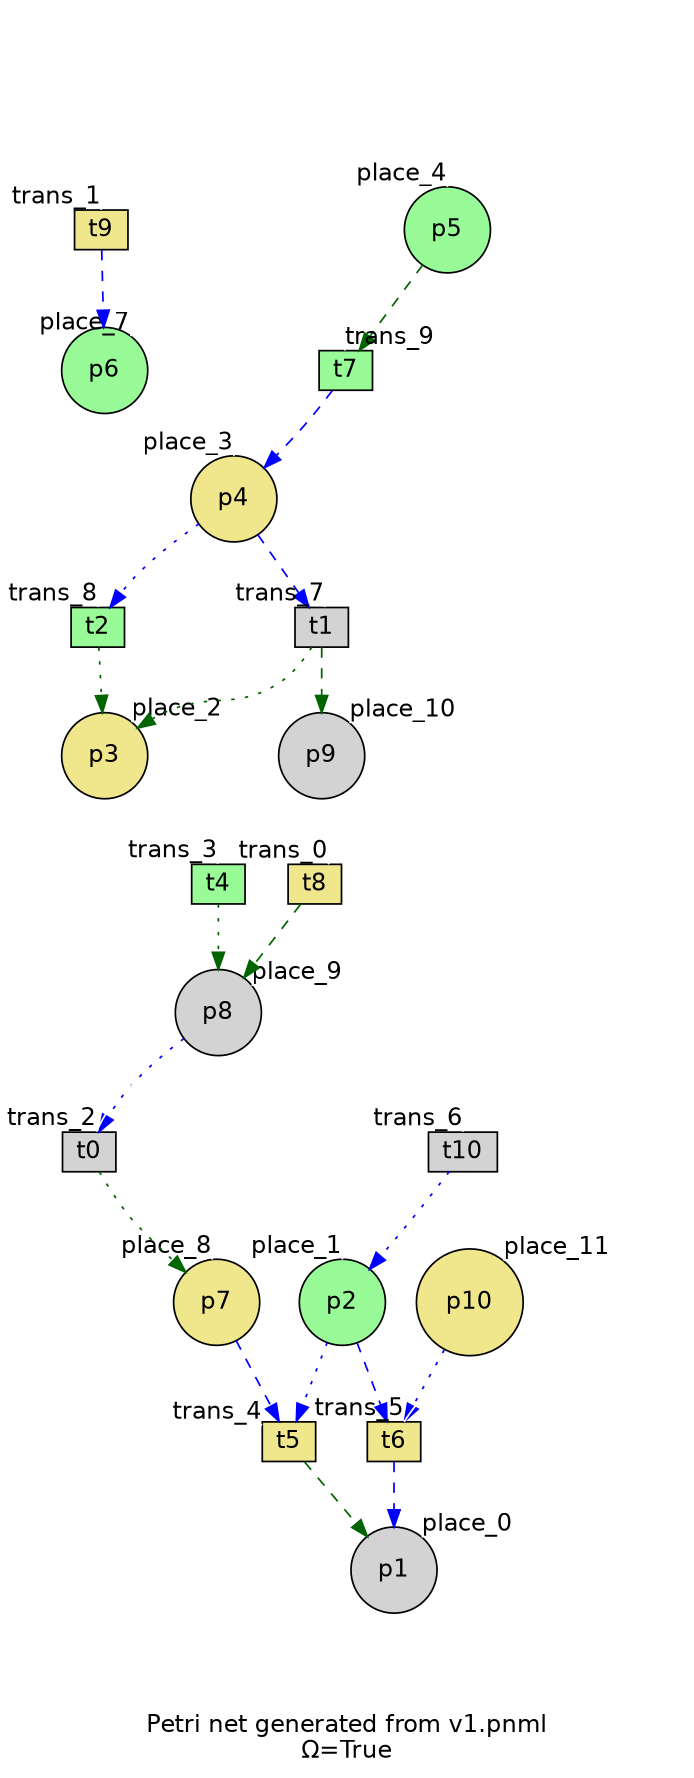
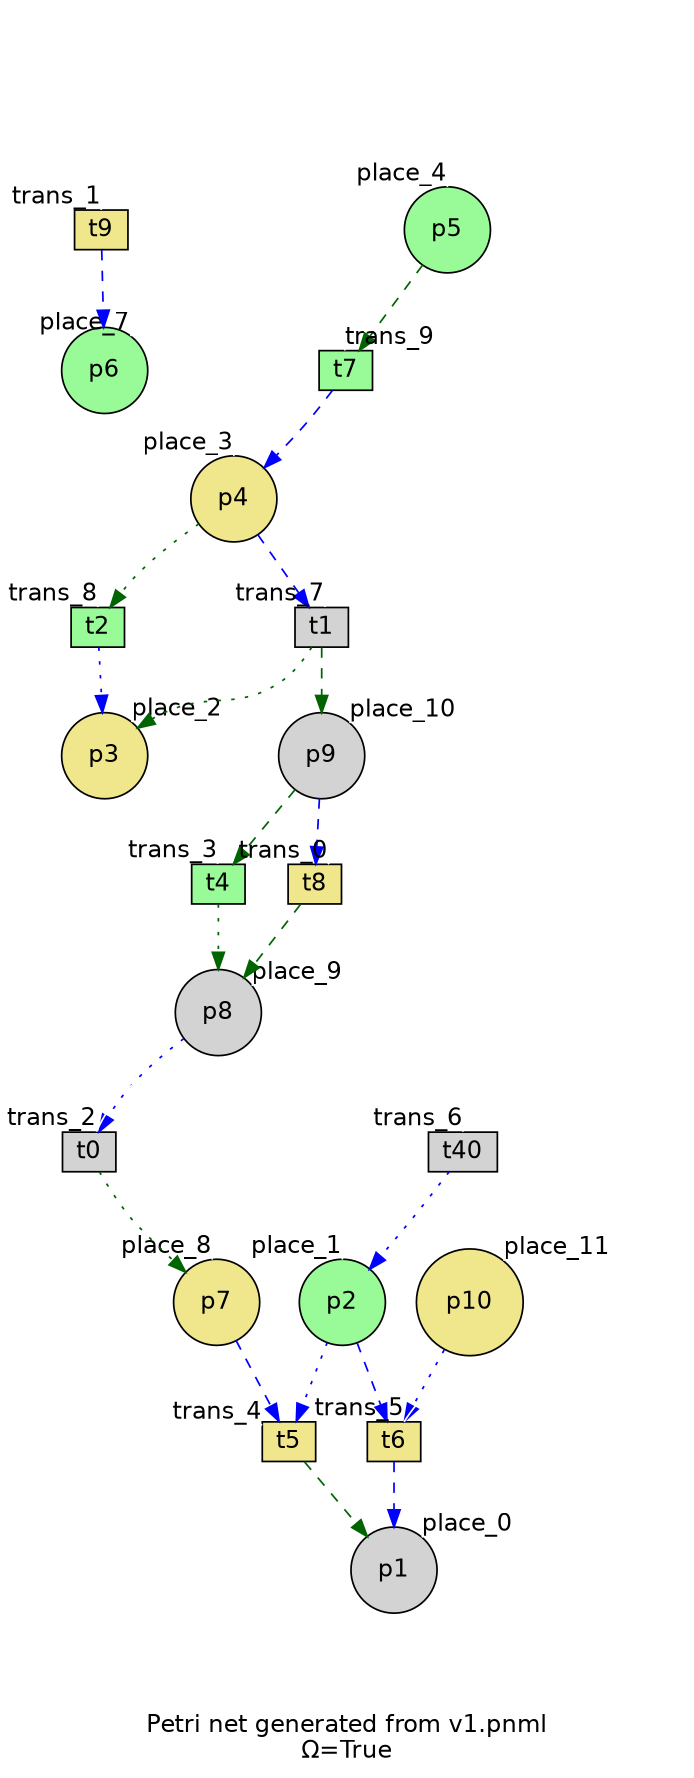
(157, 556) -> (157, 556)
(100, 671) -> (100, 671)
none -> (270, 820)
none -> (318, 823)
(463, 1152) -> (463, 1152)
